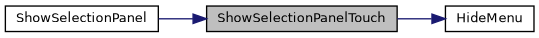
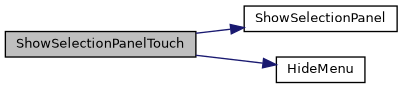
(176, 19) -> (213, 31)
